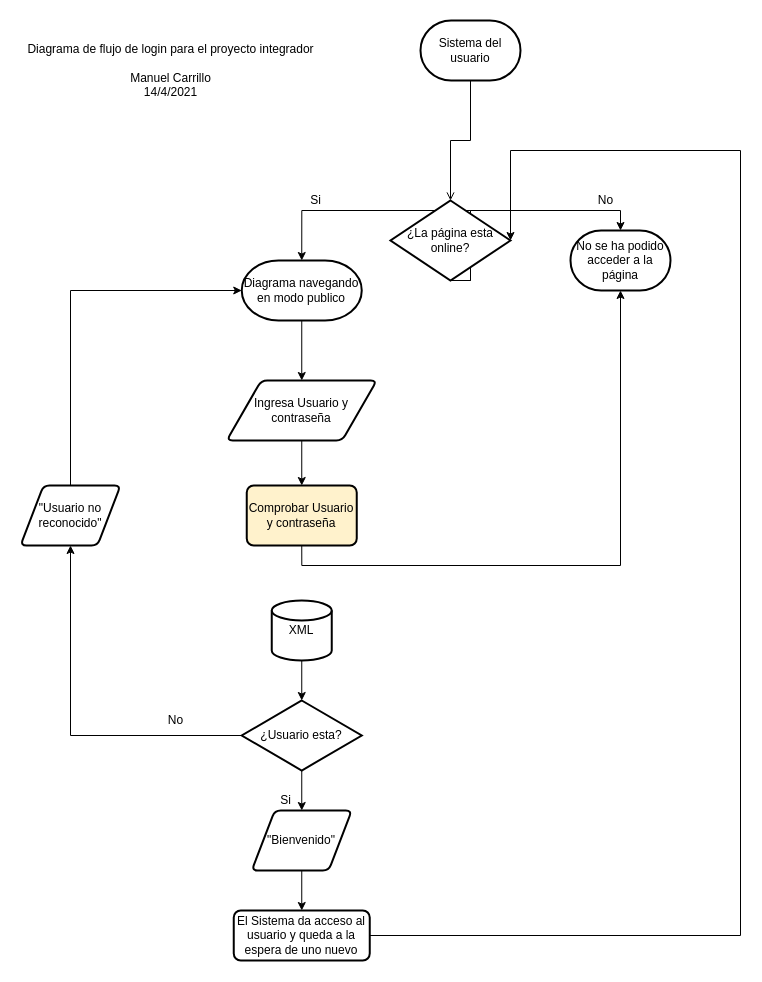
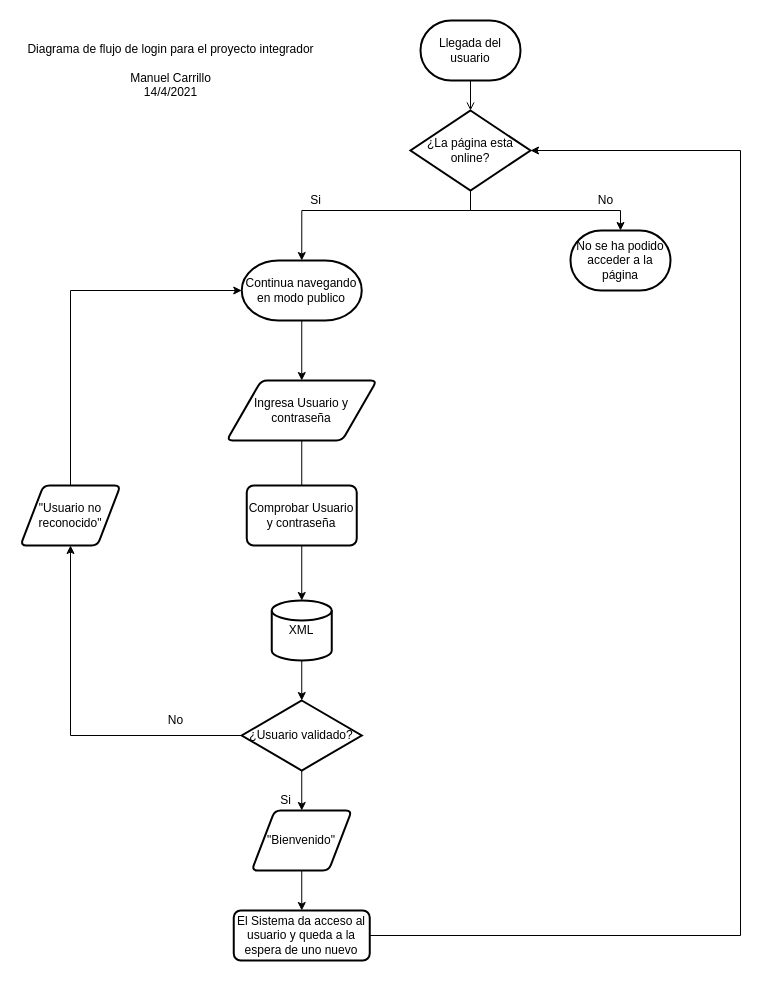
(471, 51) -> (471, 51)
(451, 241) -> (471, 151)
(302, 291) -> (302, 291)
(302, 477) -> (302, 480)
(302, 516) -> (302, 516)
(594, 566) -> (302, 578)
(302, 736) -> (302, 736)
